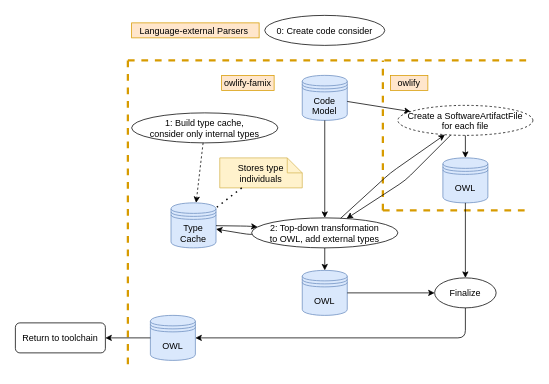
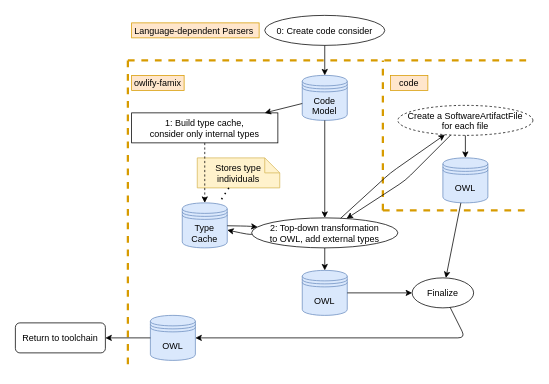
(195, 31) -> (195, 31)
none -> (325, 57)
(248, 83) -> (158, 83)
(409, 83) -> (409, 83)
(376, 106) -> (286, 107)
(205, 128) -> (205, 128)
(261, 173) -> (239, 173)
(194, 225) -> (205, 225)
(465, 293) -> (443, 293)
